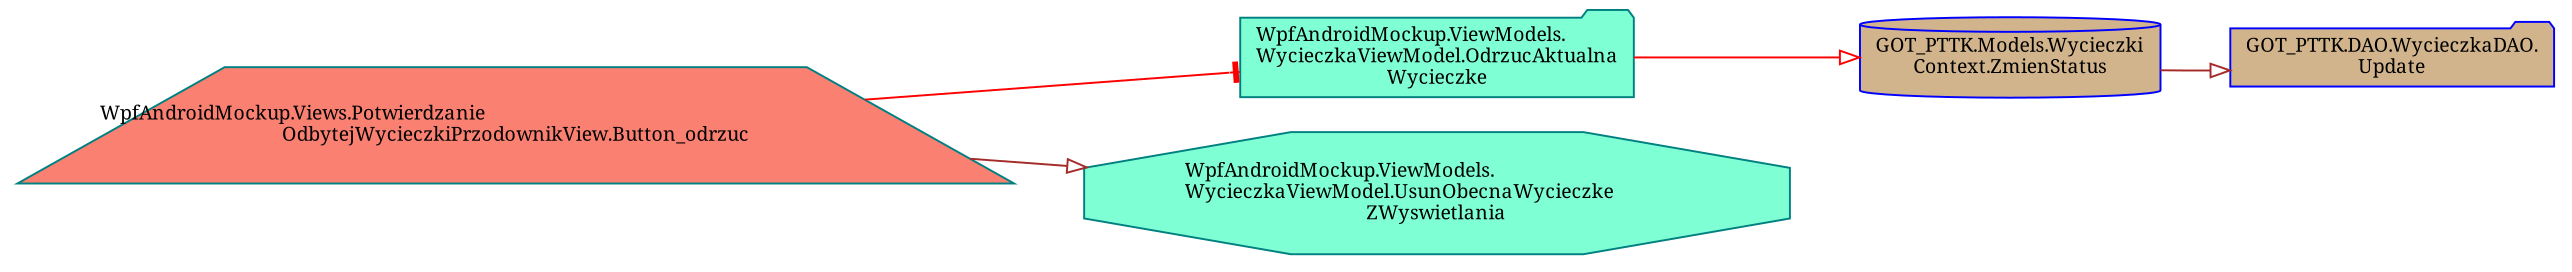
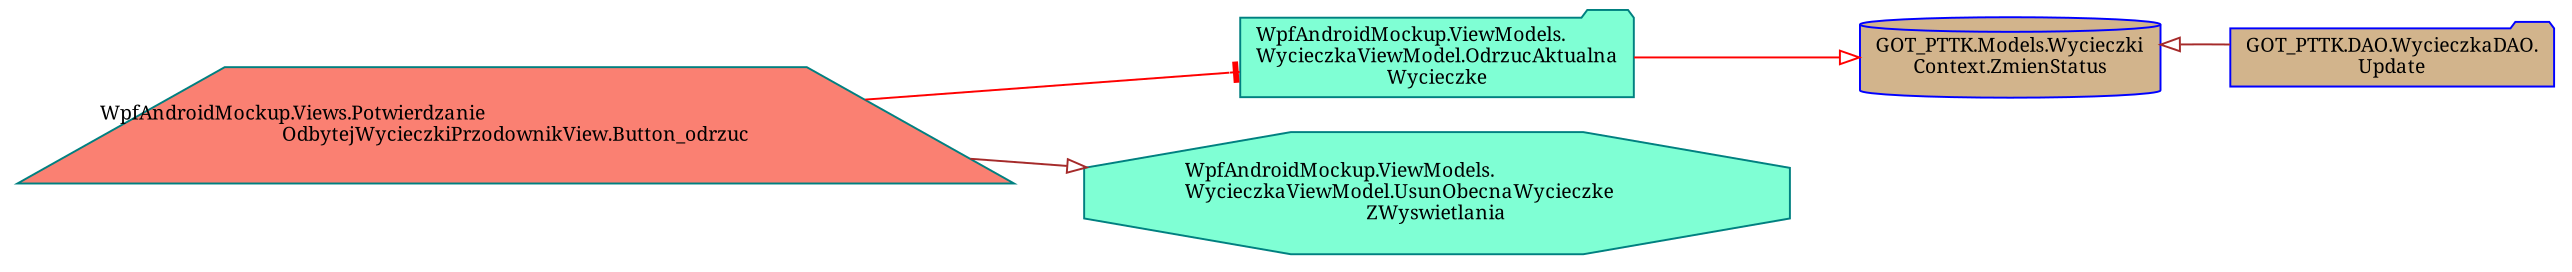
(2185, 70) -> (2205, 44)
